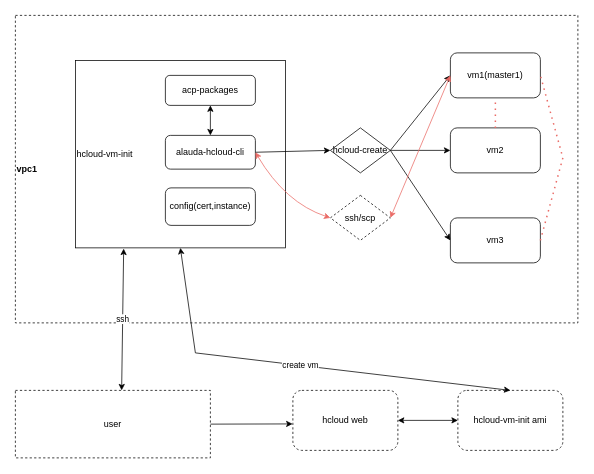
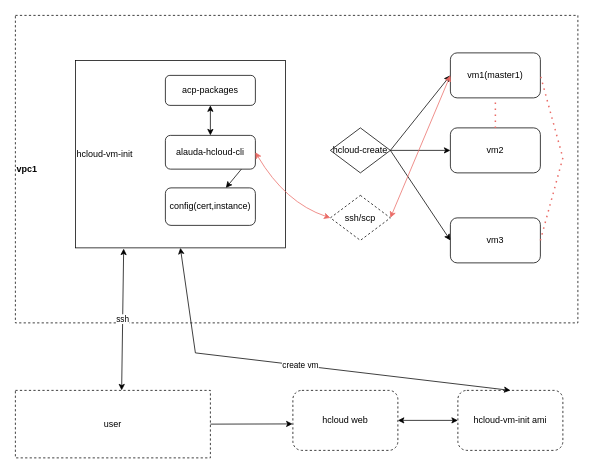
(284, 152) -> (236, 176)
